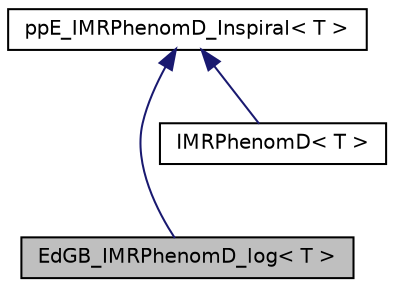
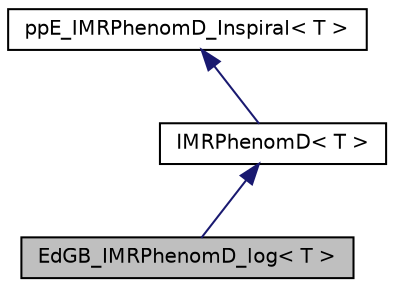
(141, 154) -> (224, 209)
